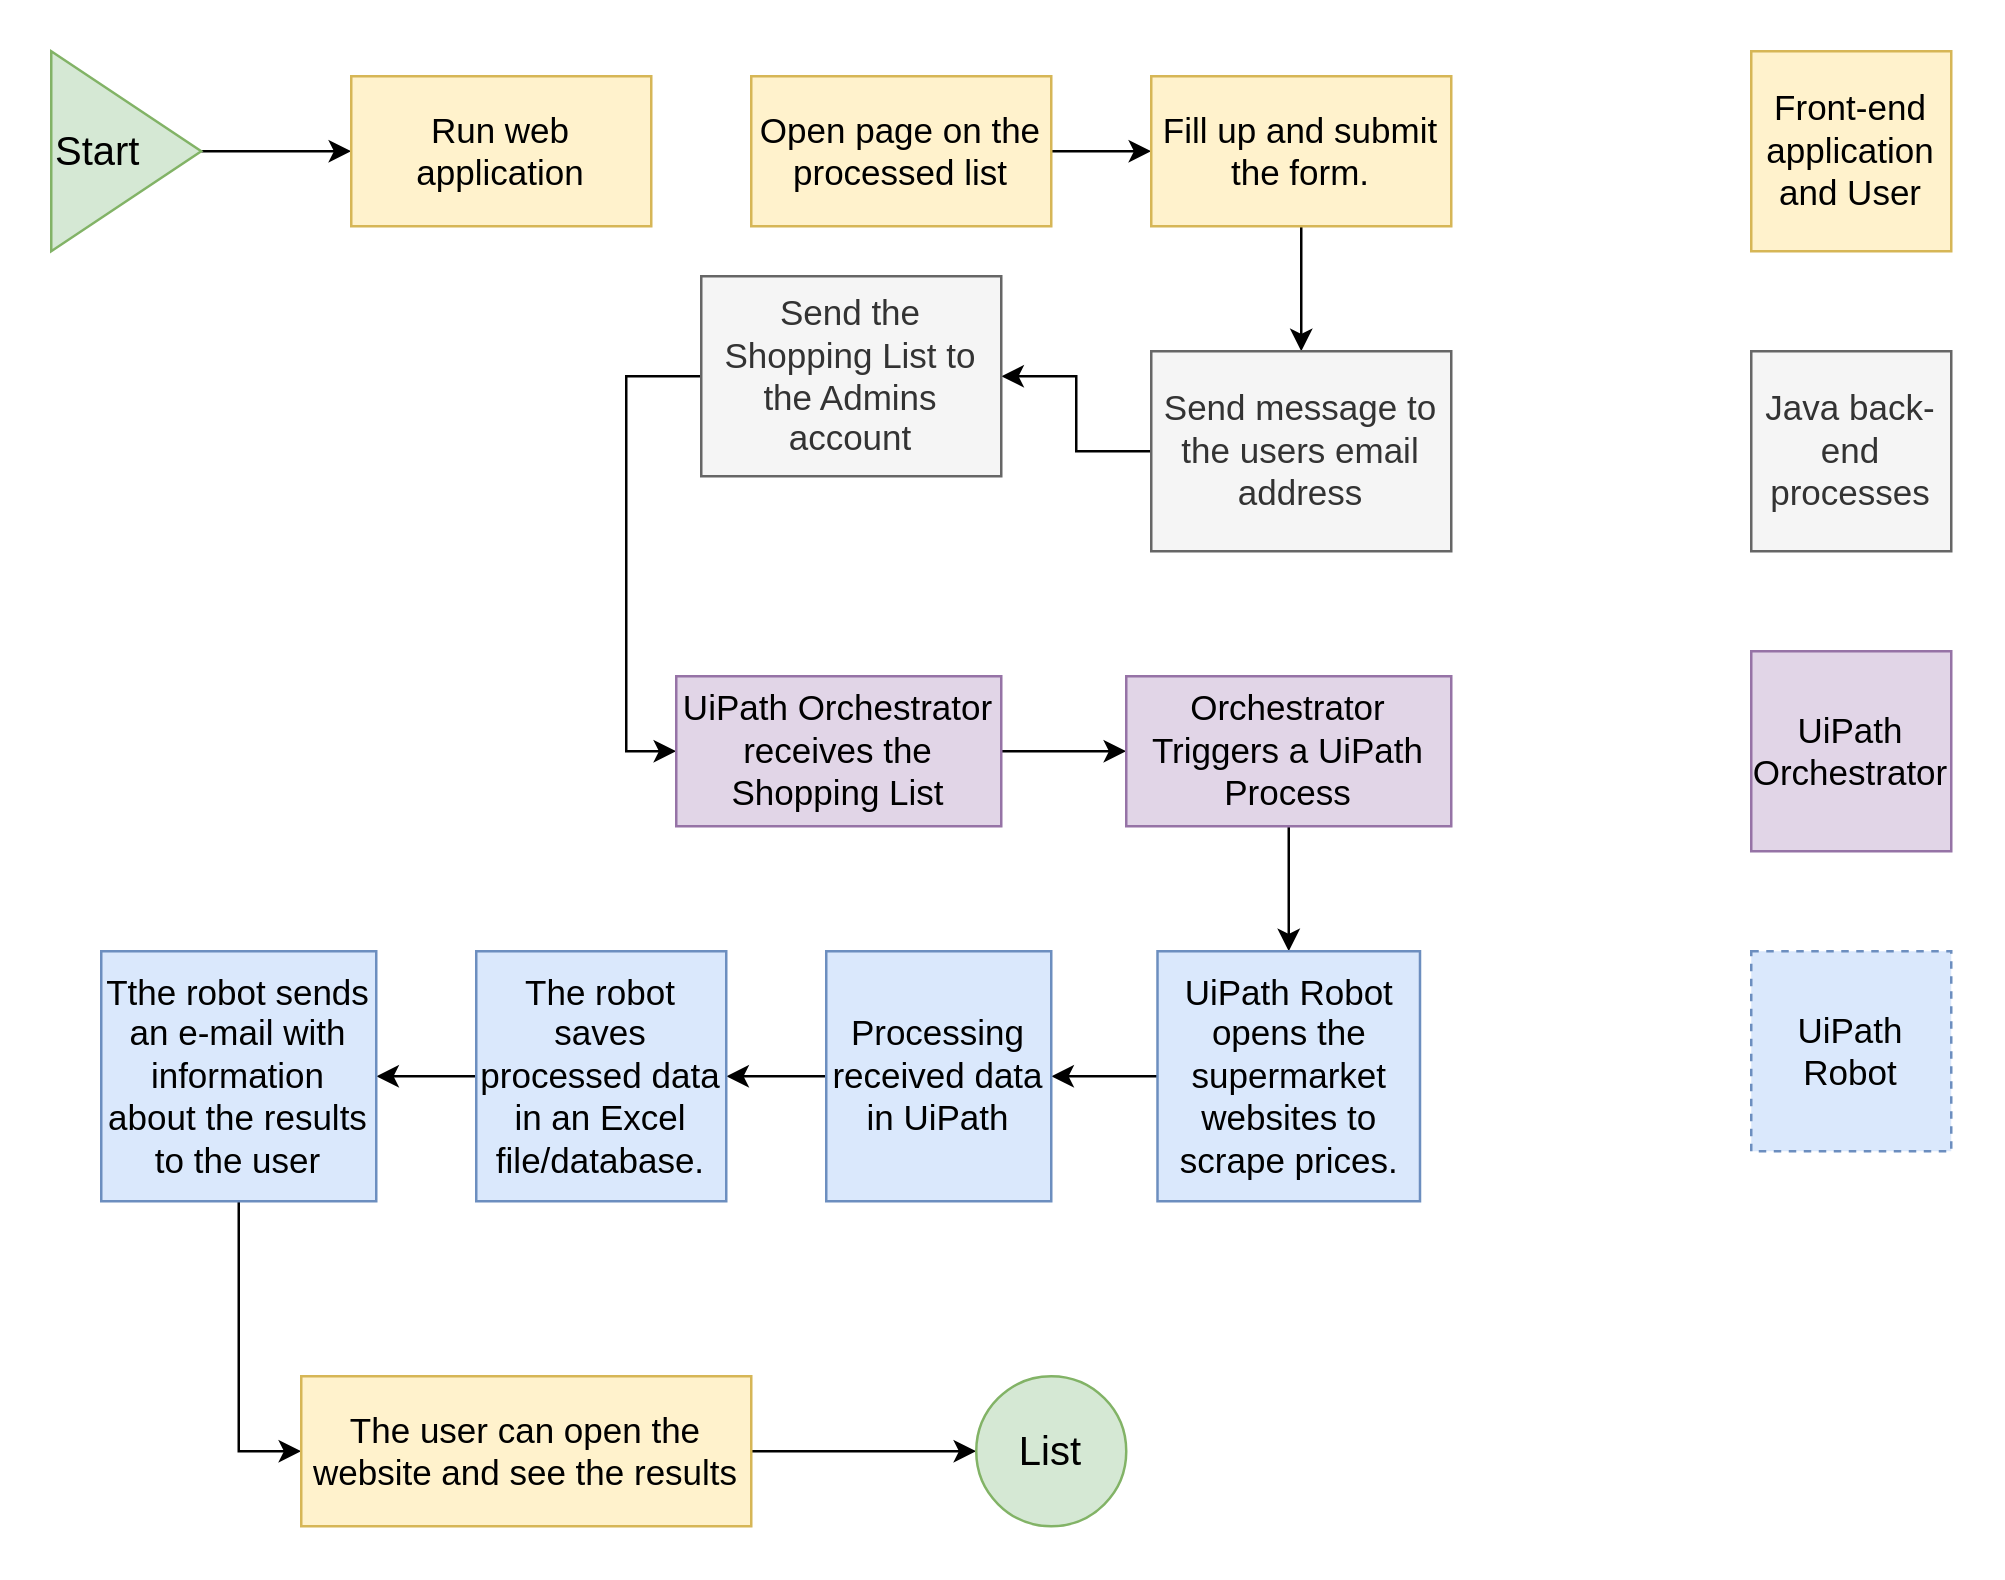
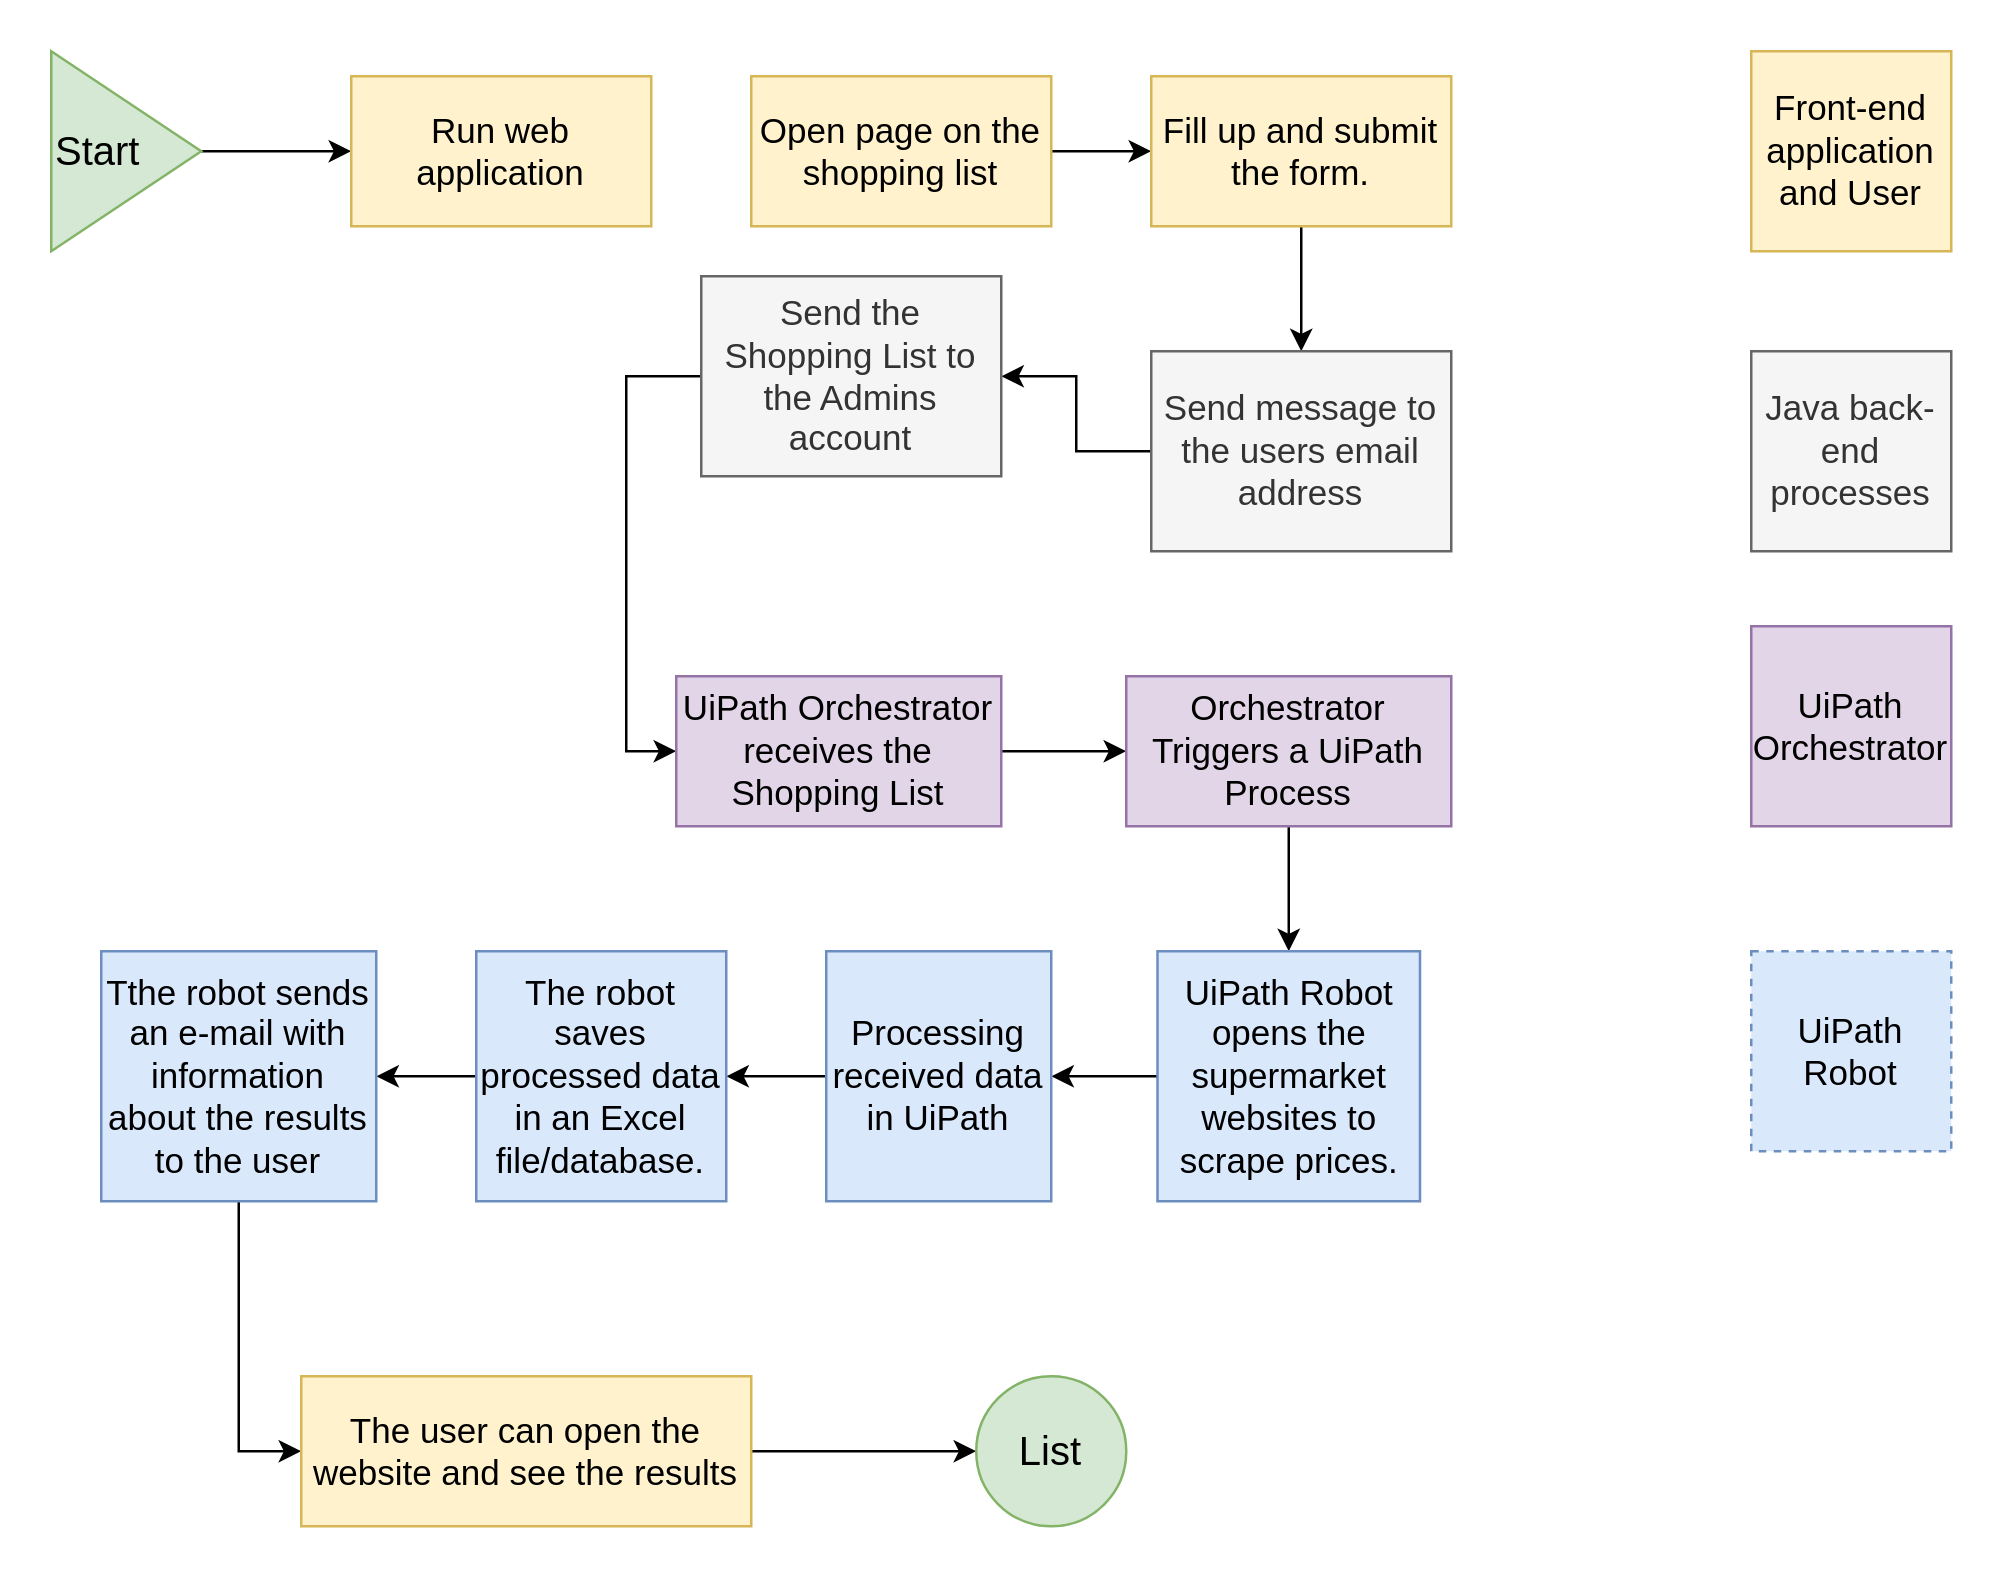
(901, 151) -> (901, 151)
(1851, 751) -> (1851, 726)
